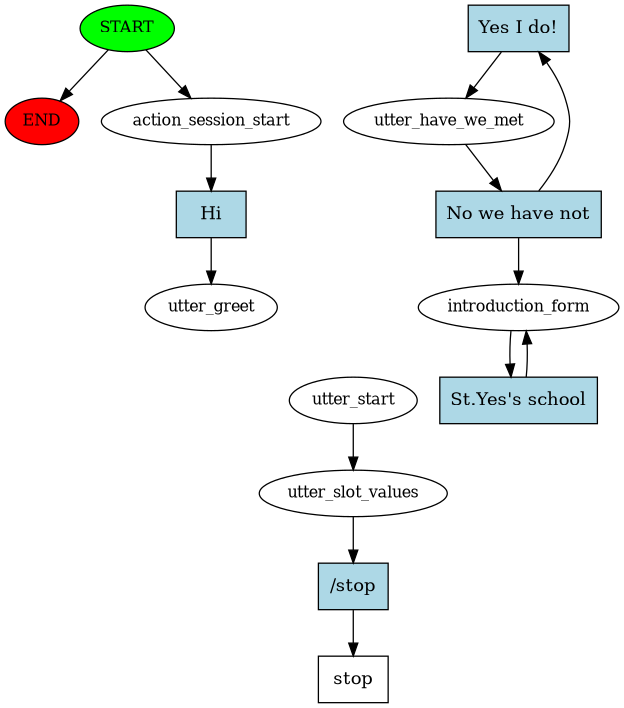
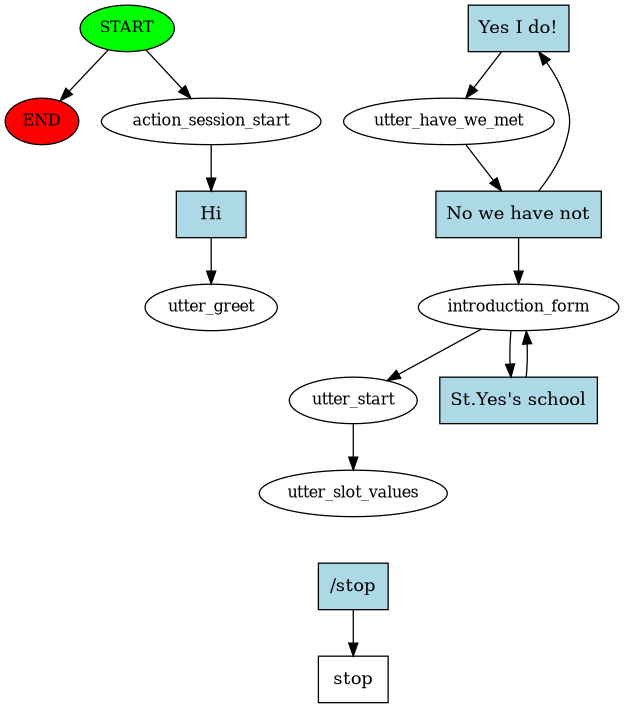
none -> (440, 352)
(353, 534) -> none
